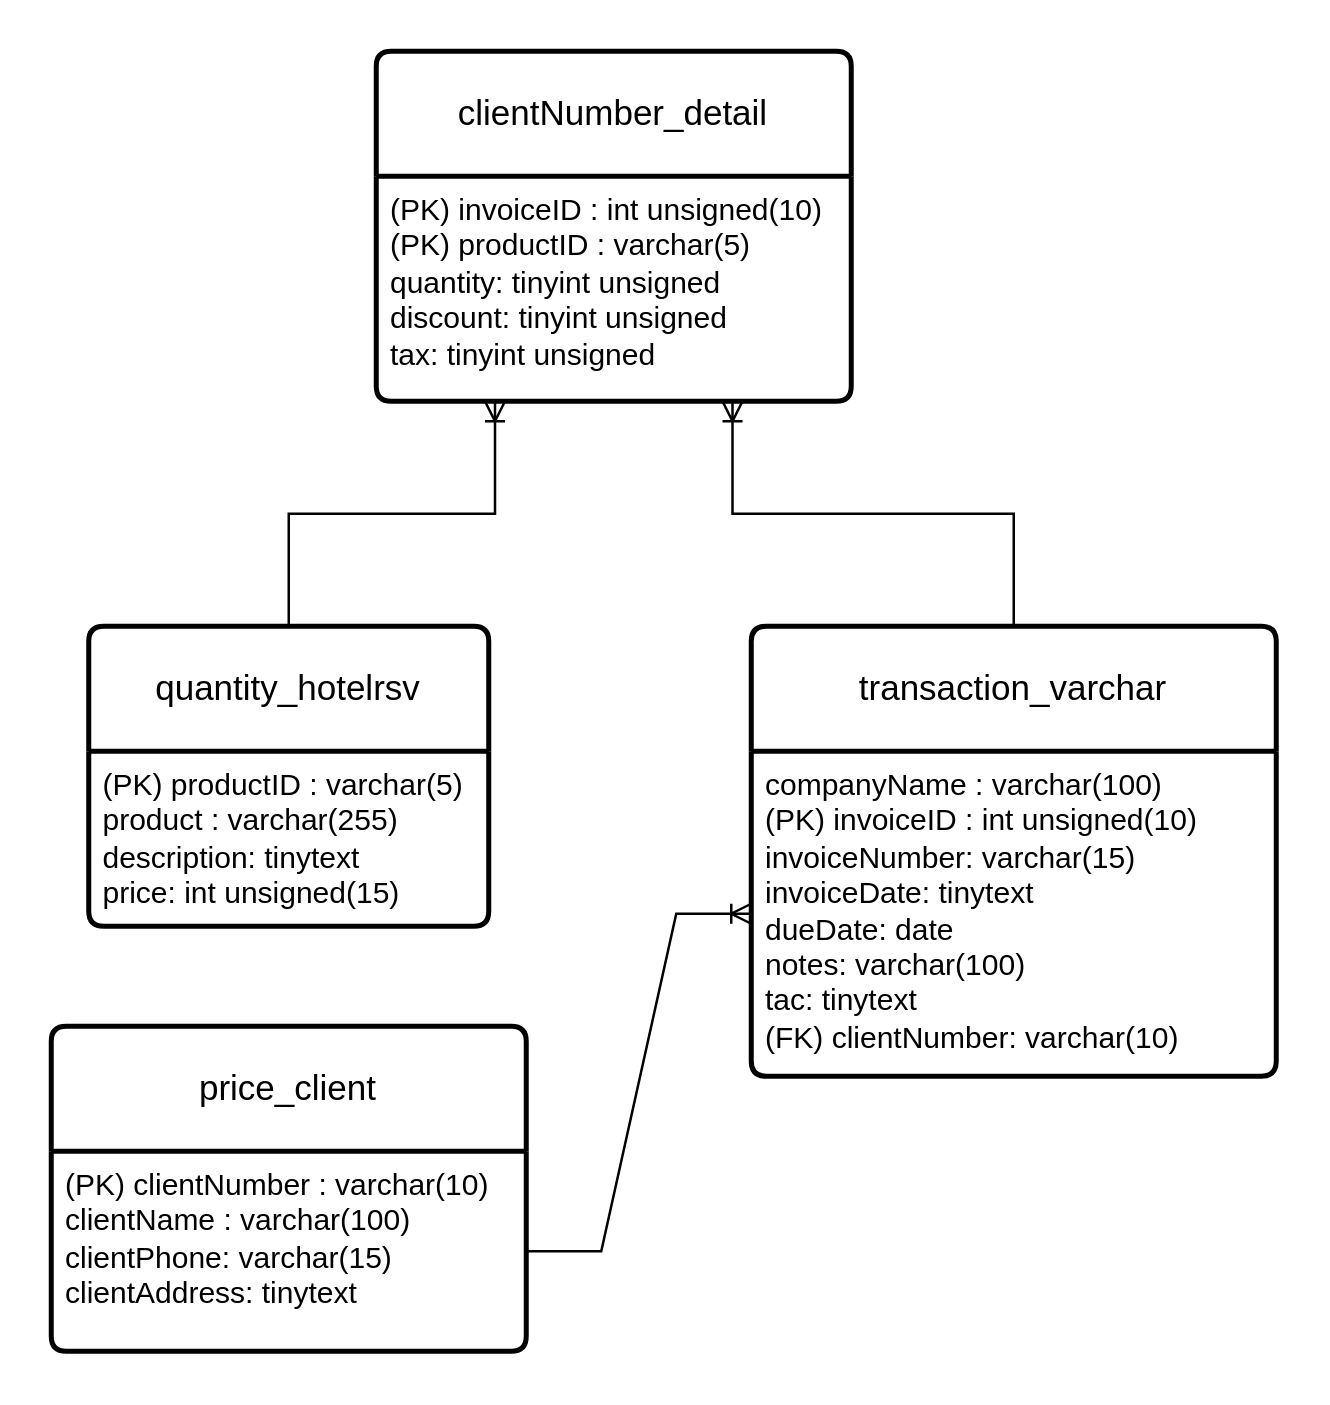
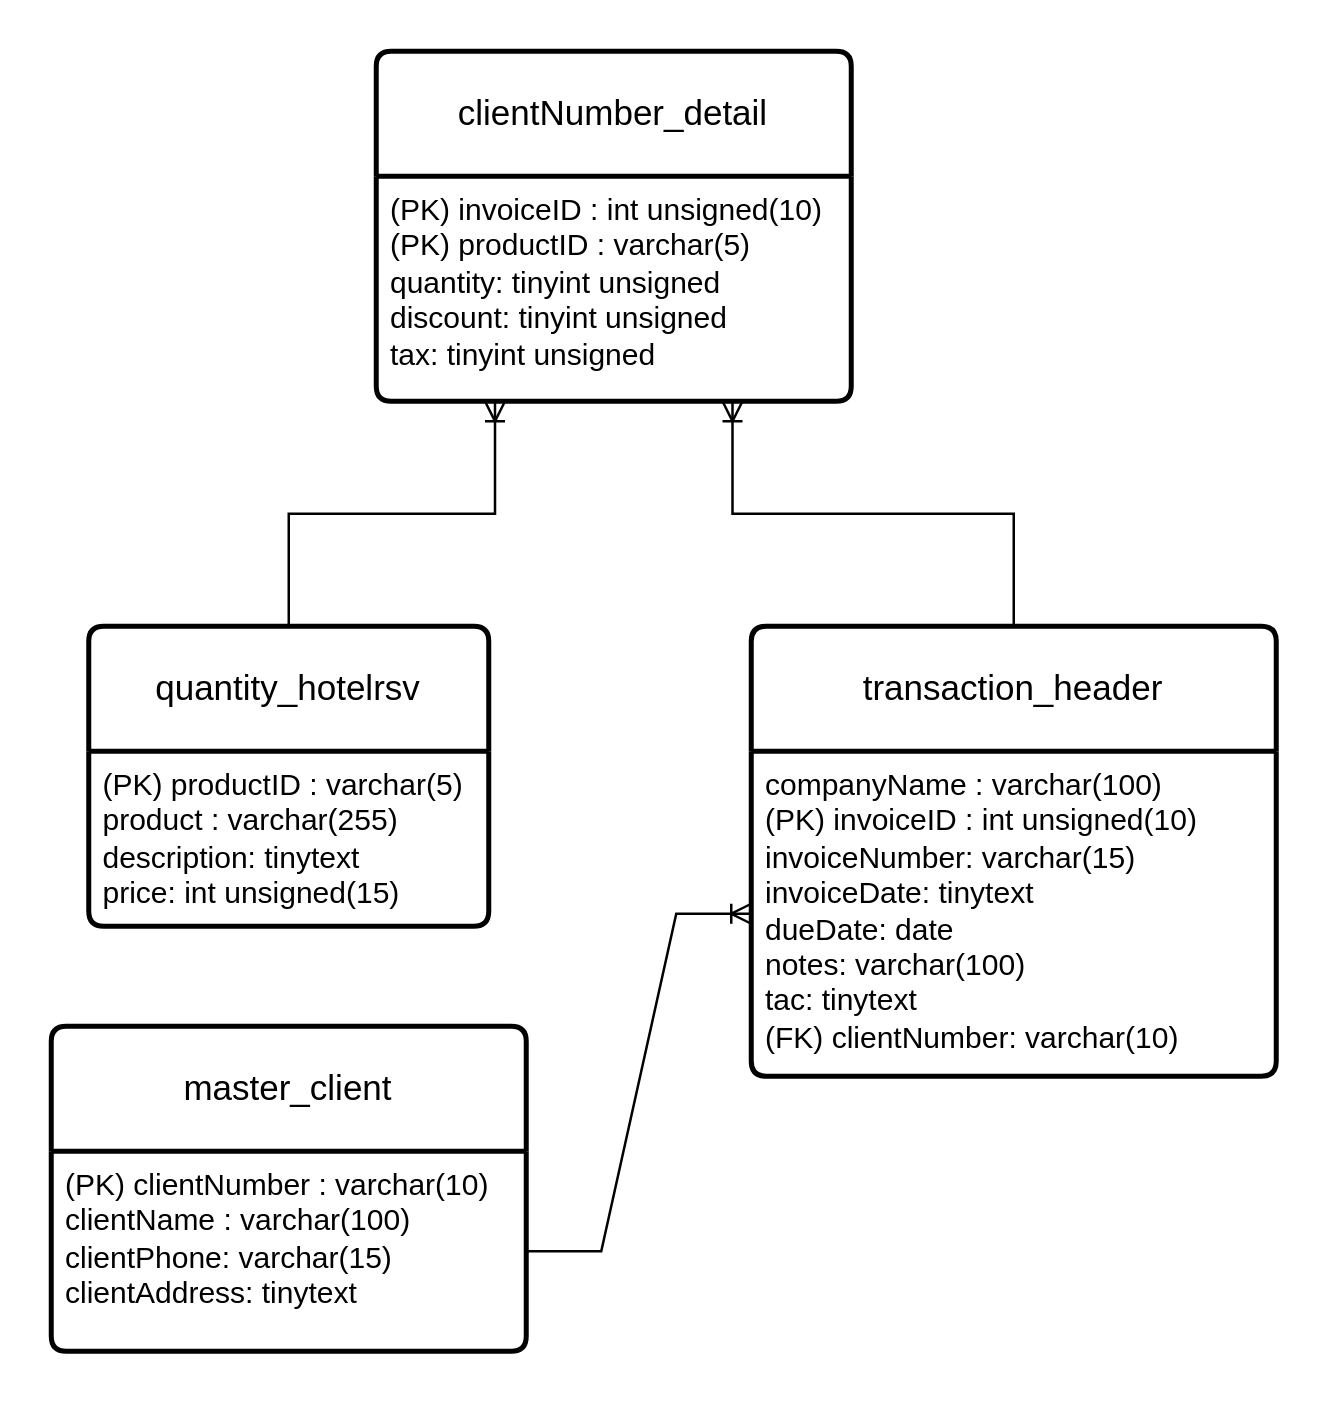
(1014, 689) -> (1014, 689)
(289, 1089) -> (289, 1089)
